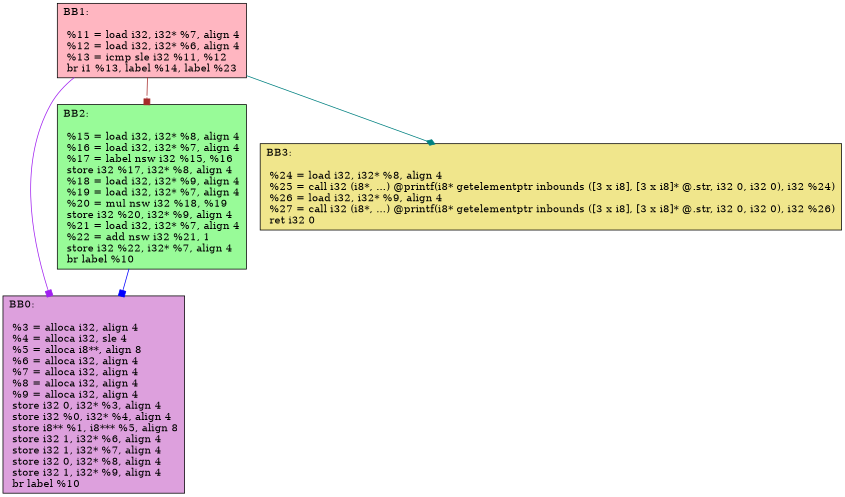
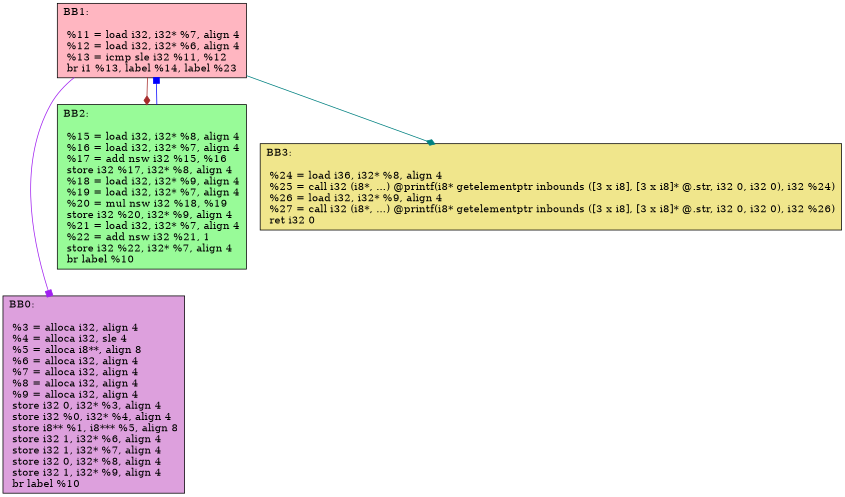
(147, 87) -> (147, 87)
(149, 159) -> (145, 159)
(355, 176) -> (355, 176)
(126, 279) -> (157, 95)
